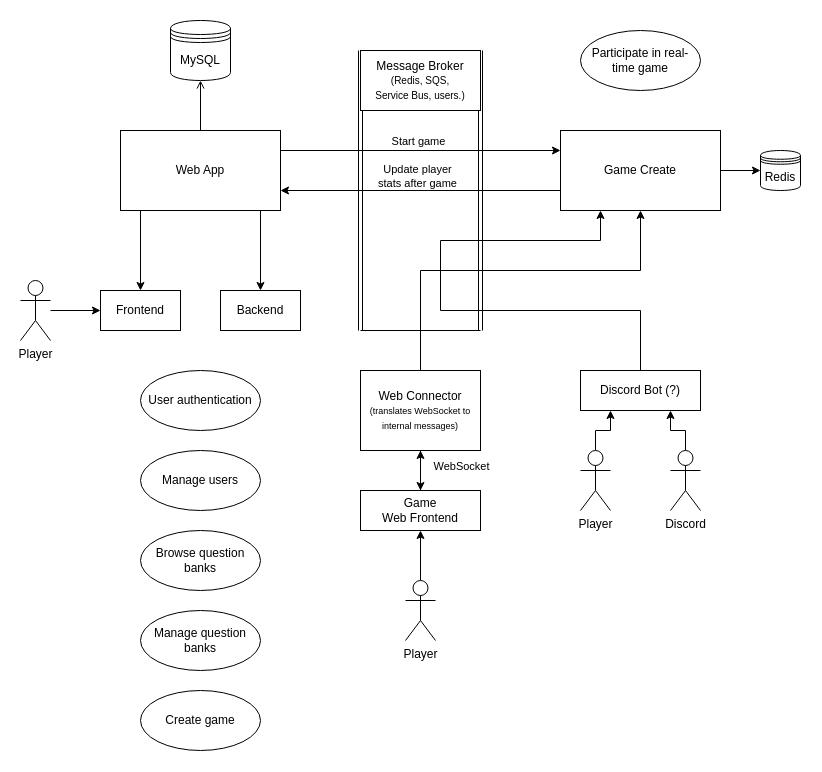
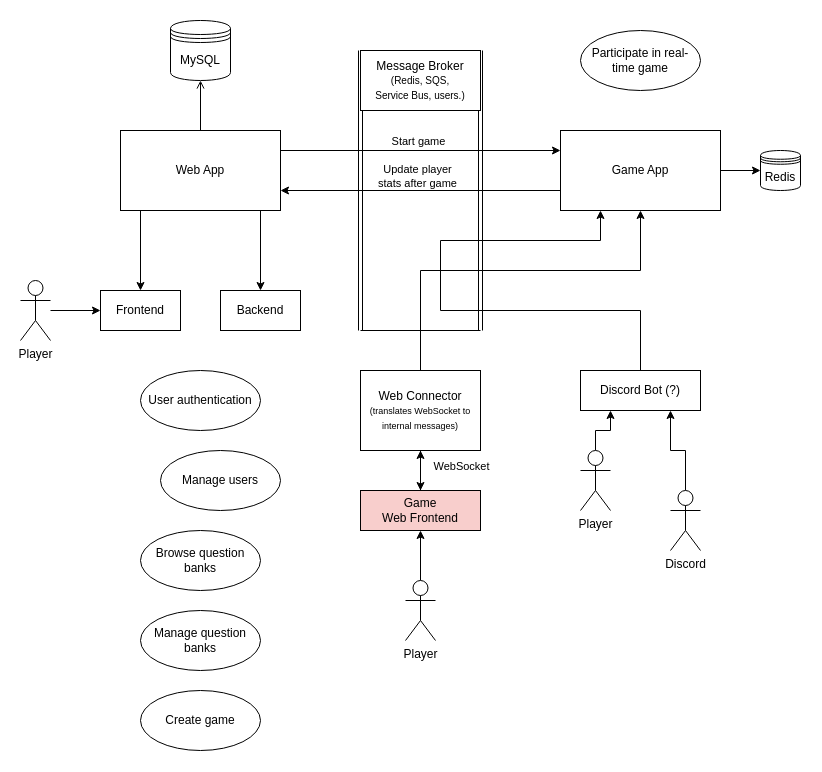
(641, 171) -> (641, 171)
(201, 481) -> (221, 481)
(686, 481) -> (686, 521)
(421, 511) -> (421, 511)
